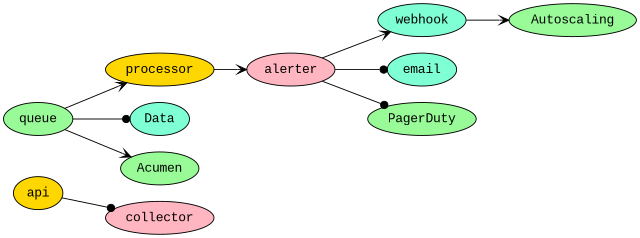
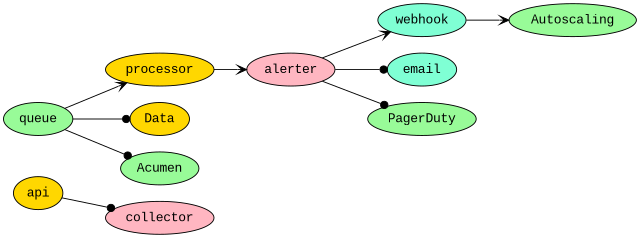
(160, 119) -> (160, 119)
(94, 142) -> (95, 142)
